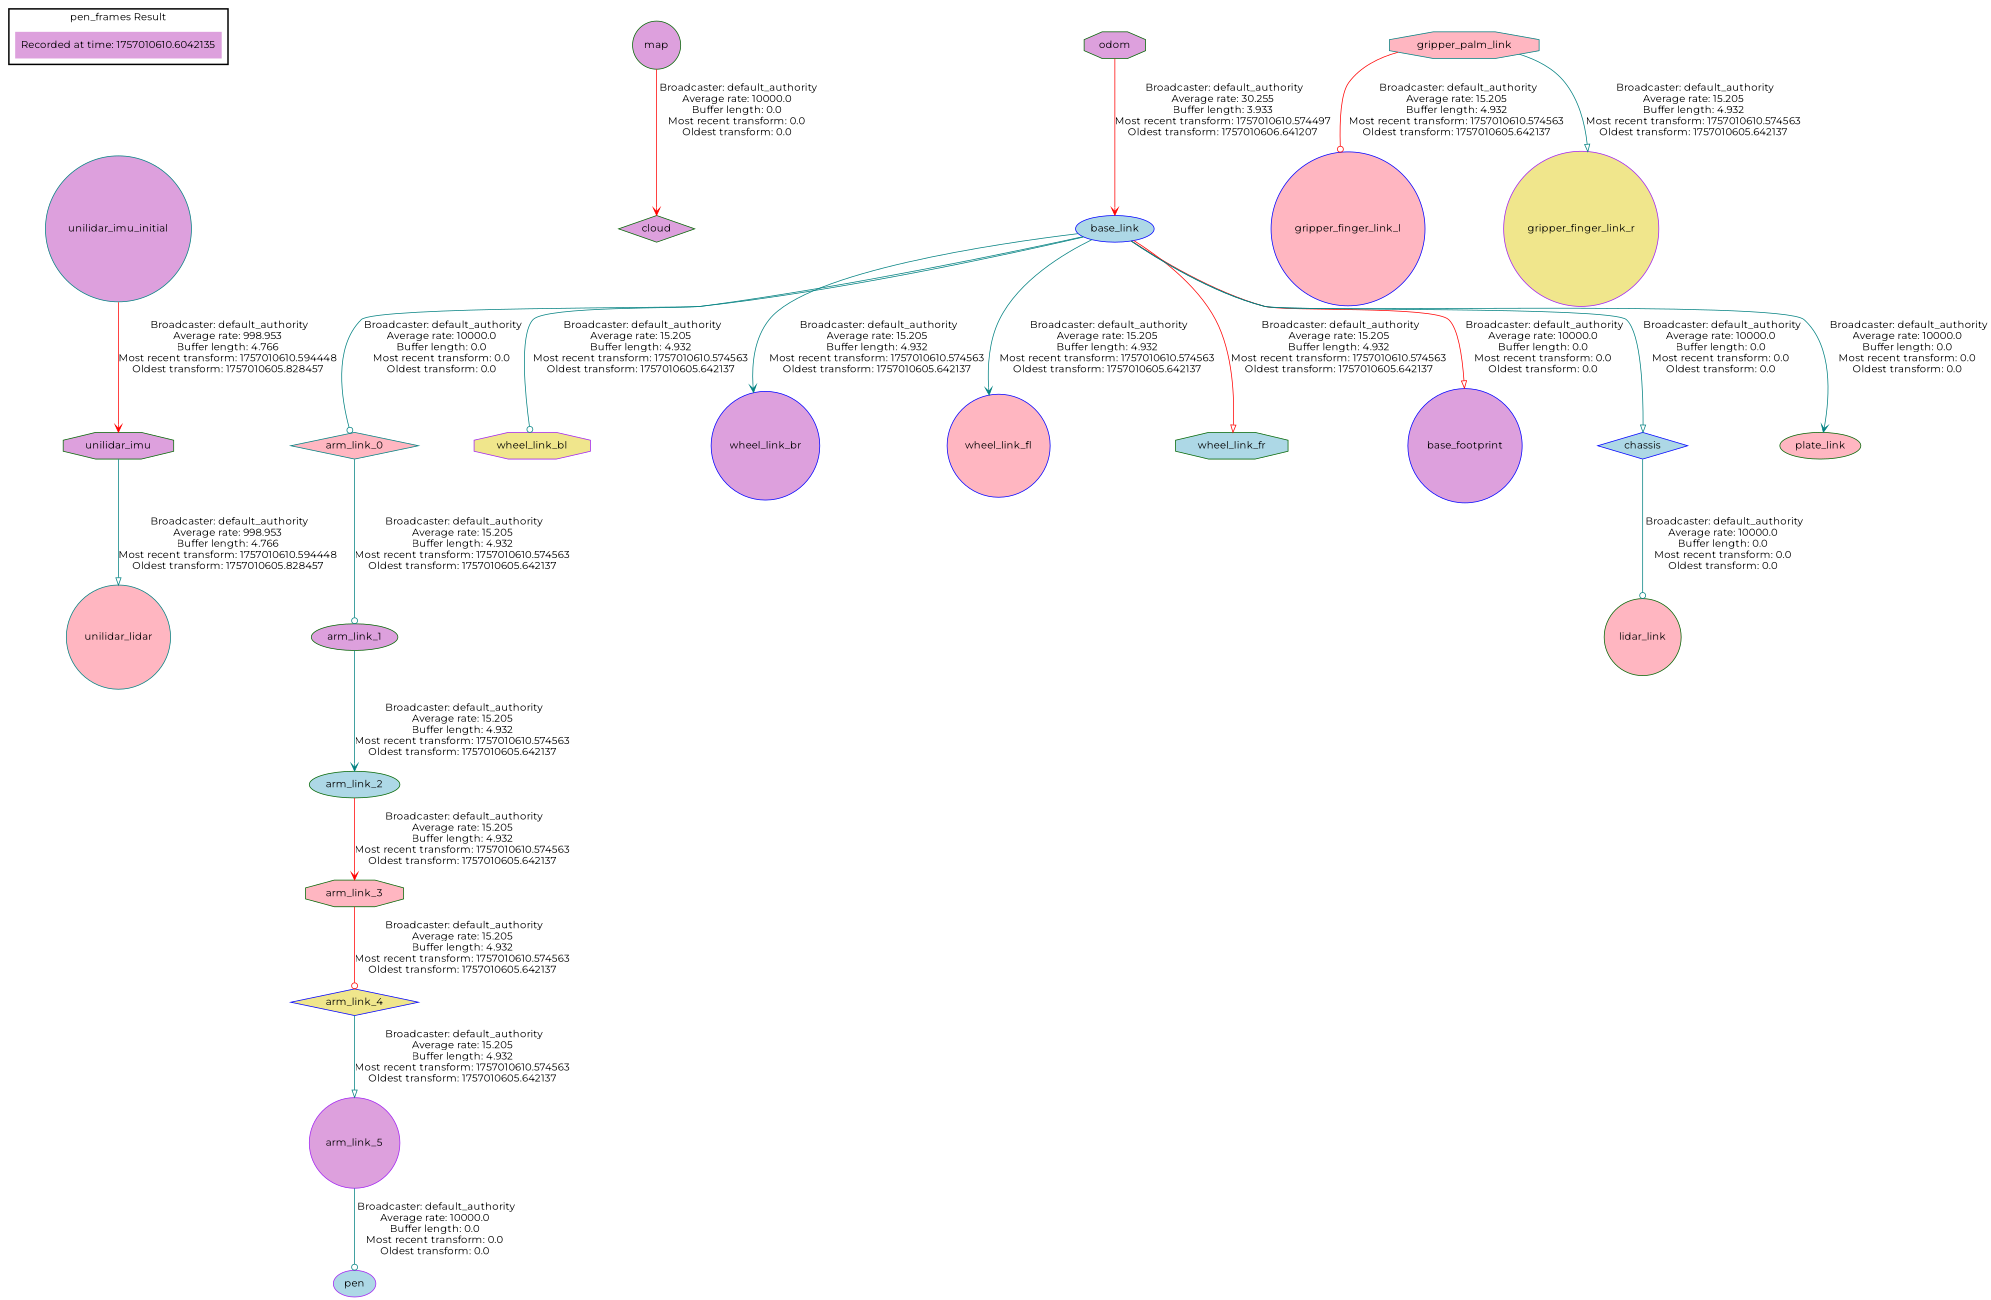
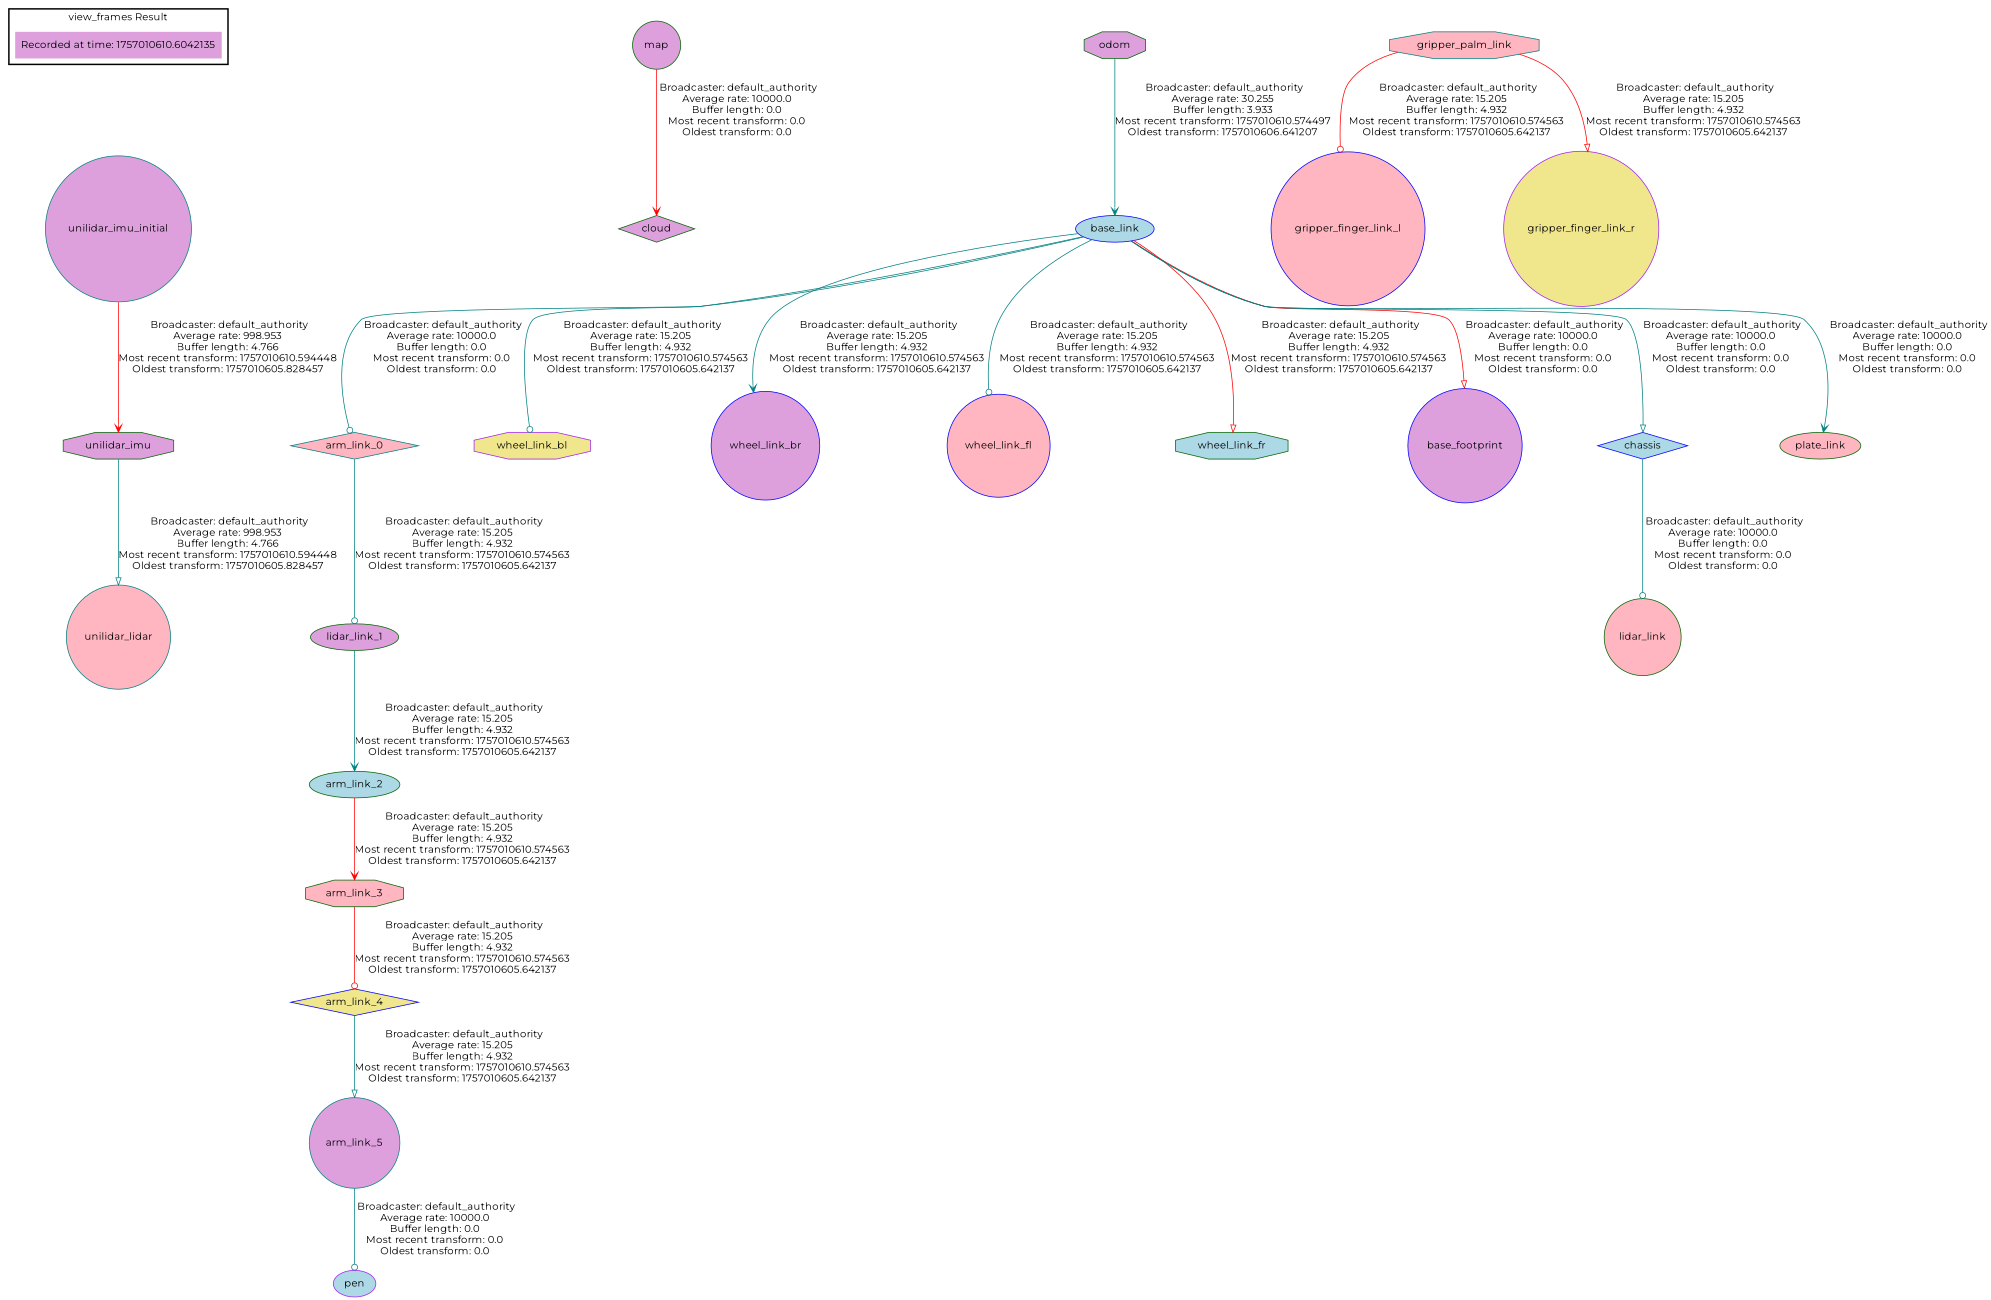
(118, 17) -> (118, 17)
(1568, 87) -> (1568, 87)
(1115, 133) -> (1115, 133)
(1014, 297) -> (1014, 298)
(355, 637) -> (355, 637)
(355, 1143) -> (355, 1143)
